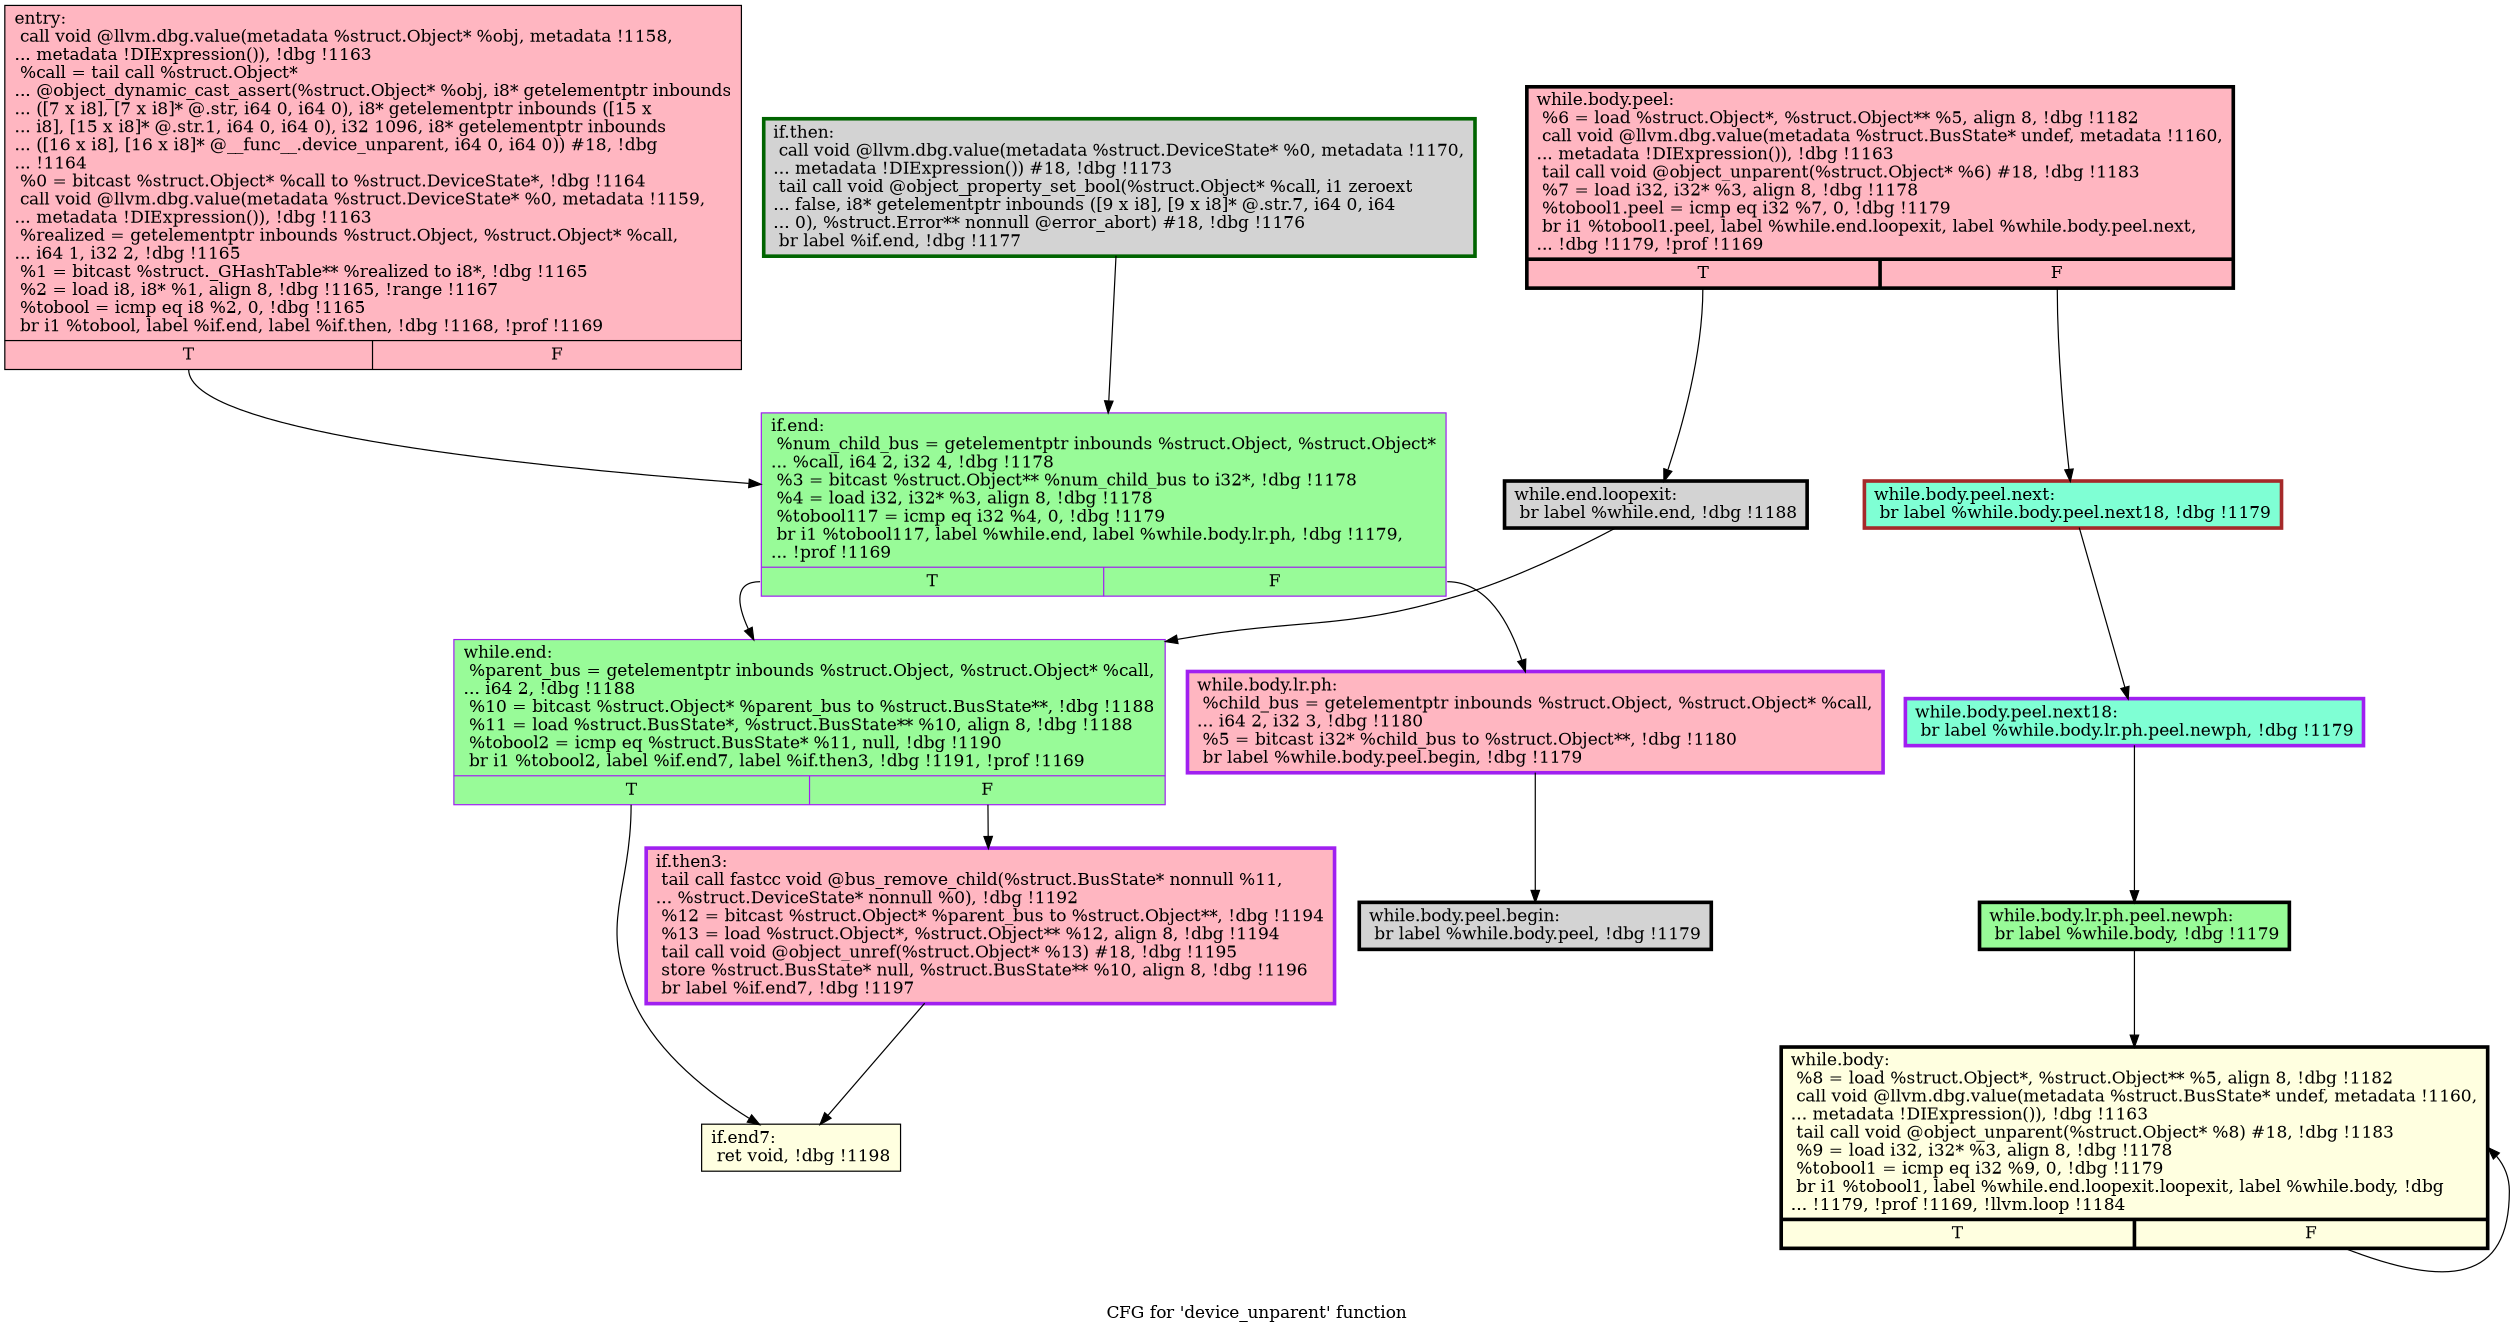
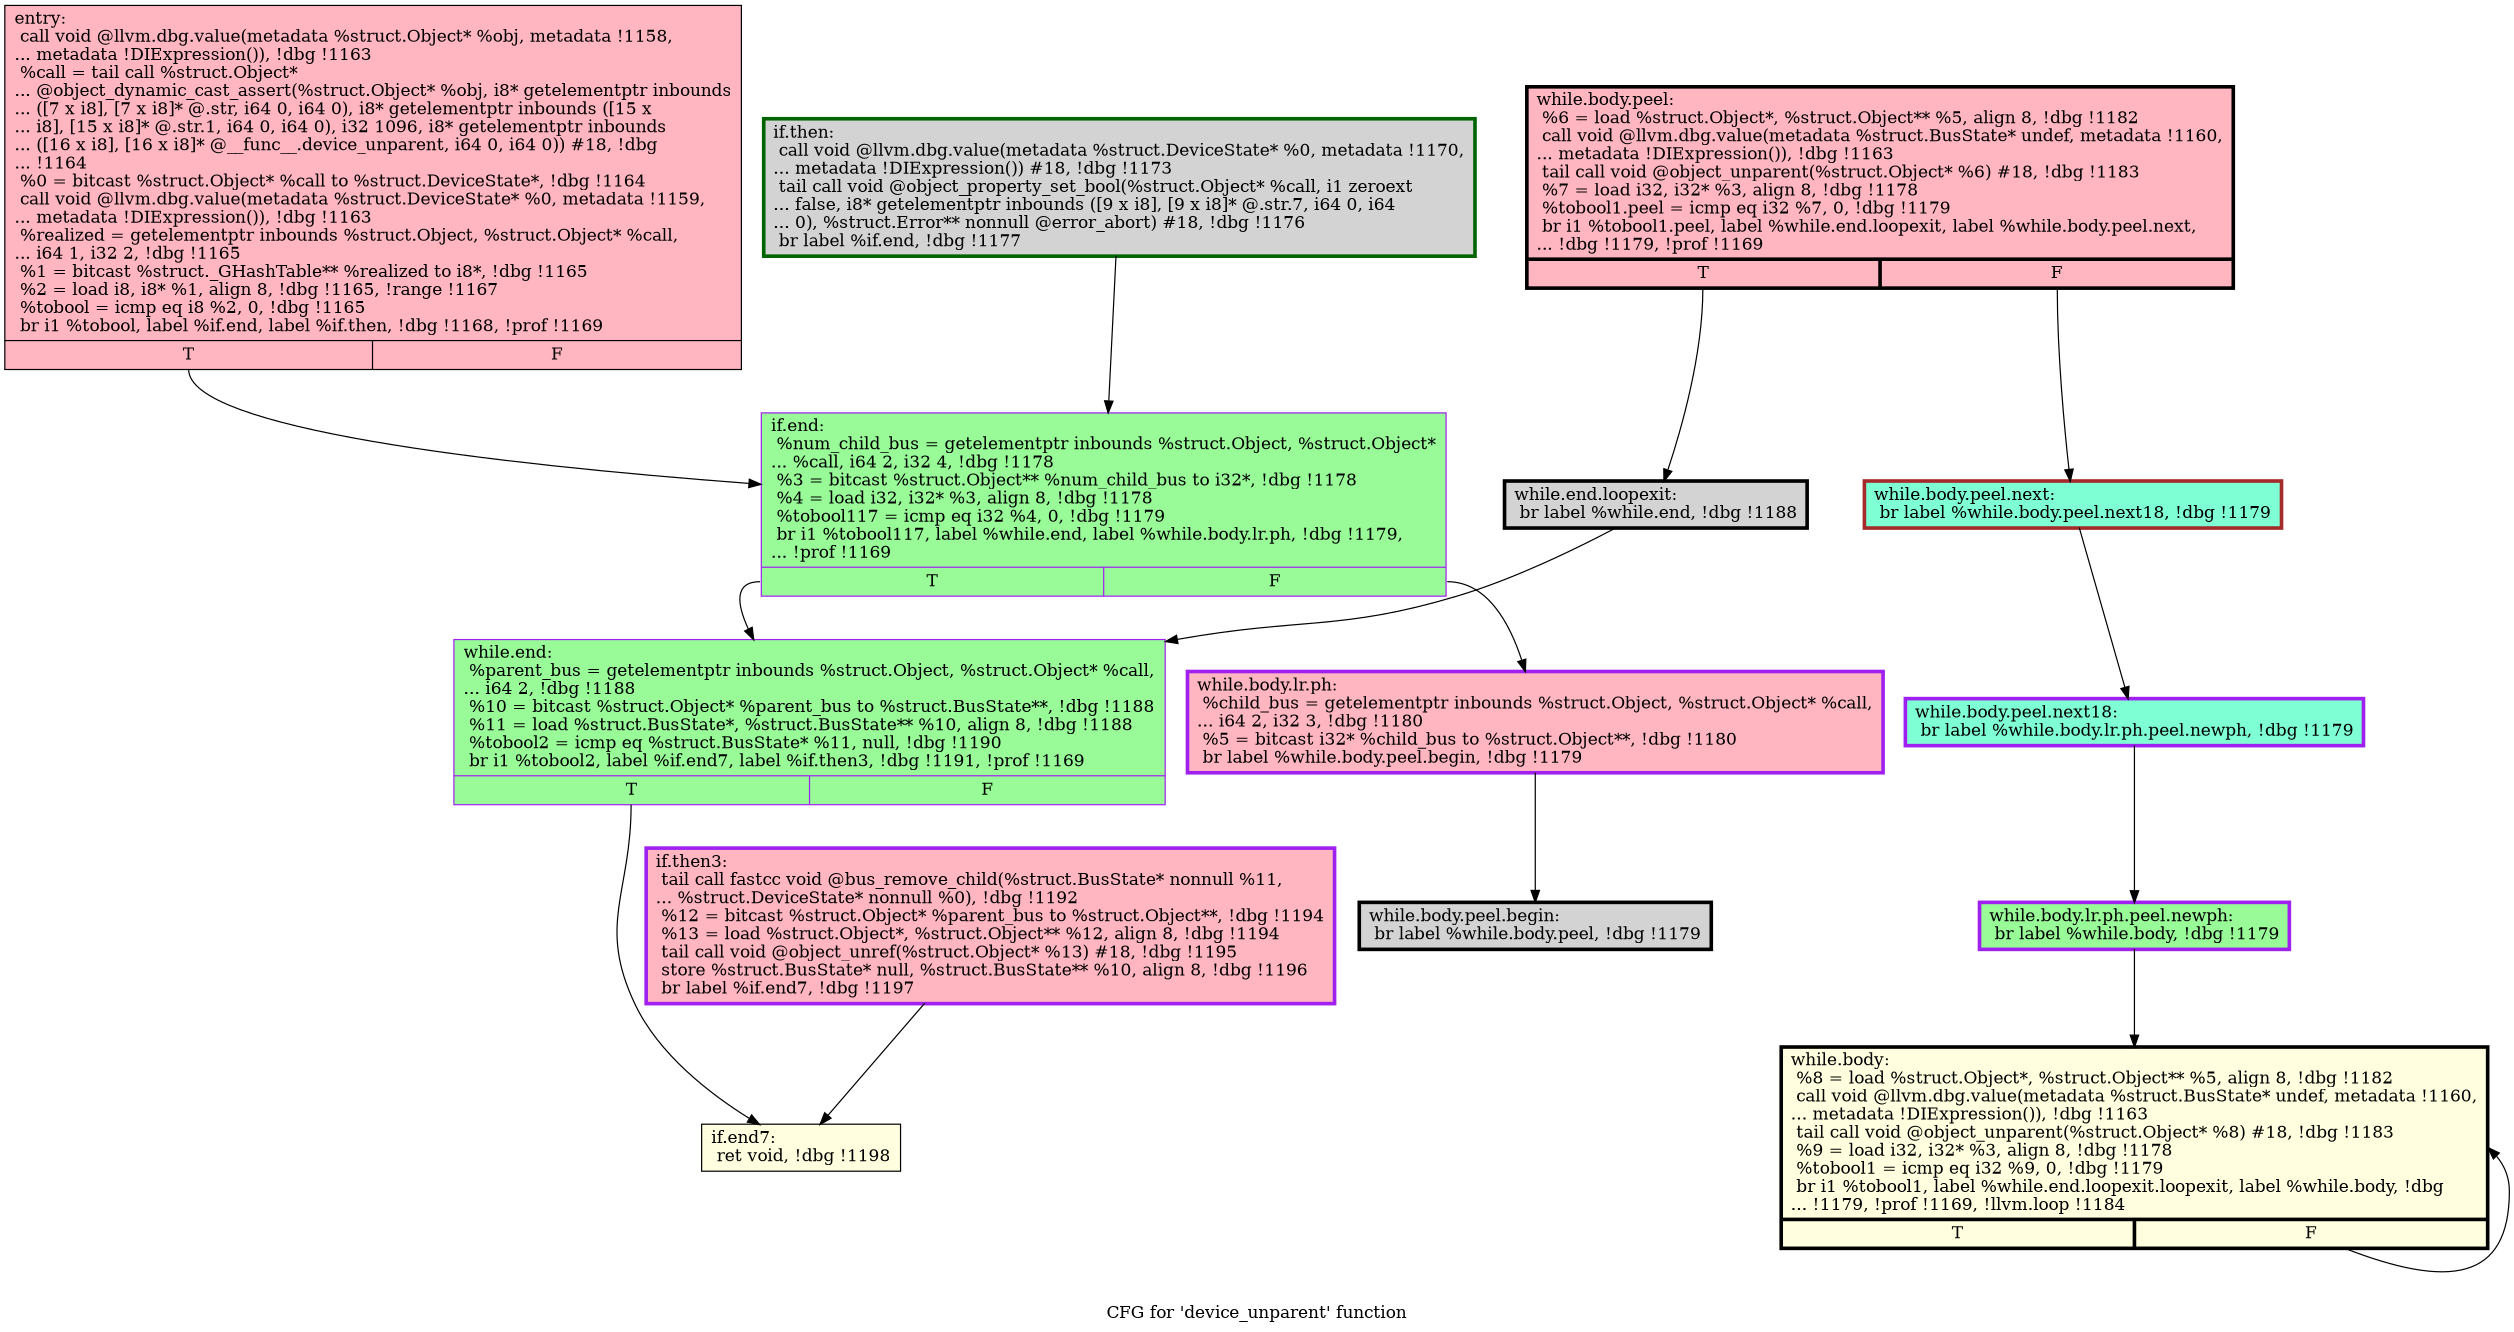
(988, 820) -> none
(2134, 926) -> (2134, 926)
